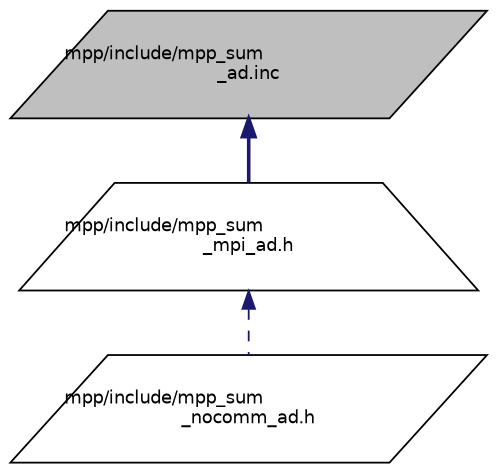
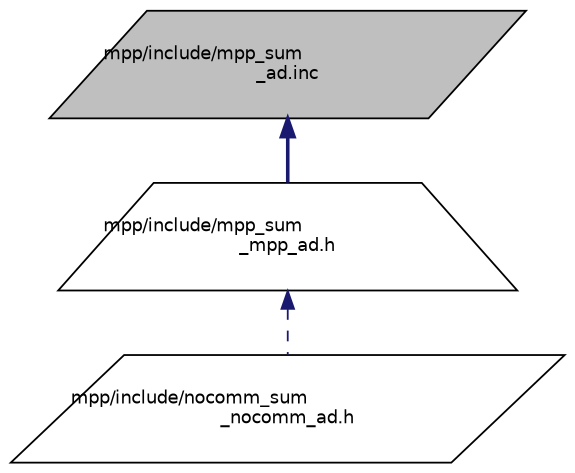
(249, 237) -> (288, 237)
(249, 409) -> (288, 409)
